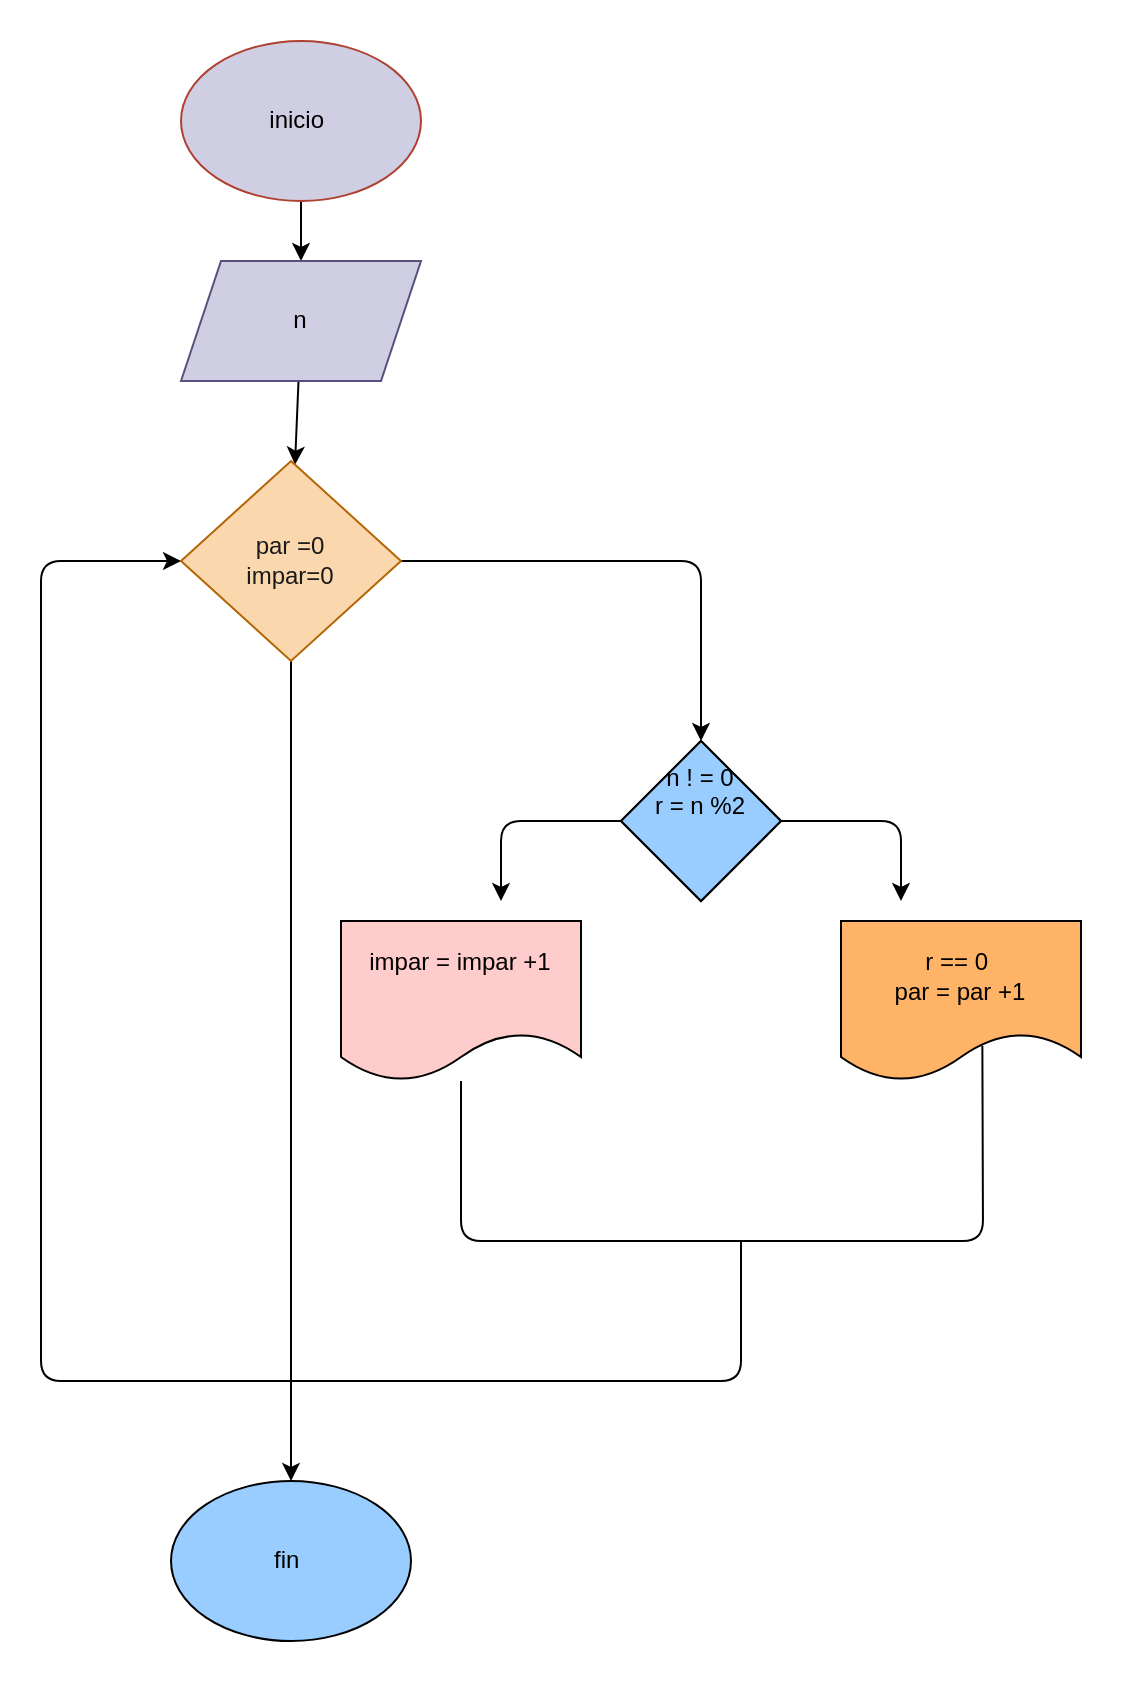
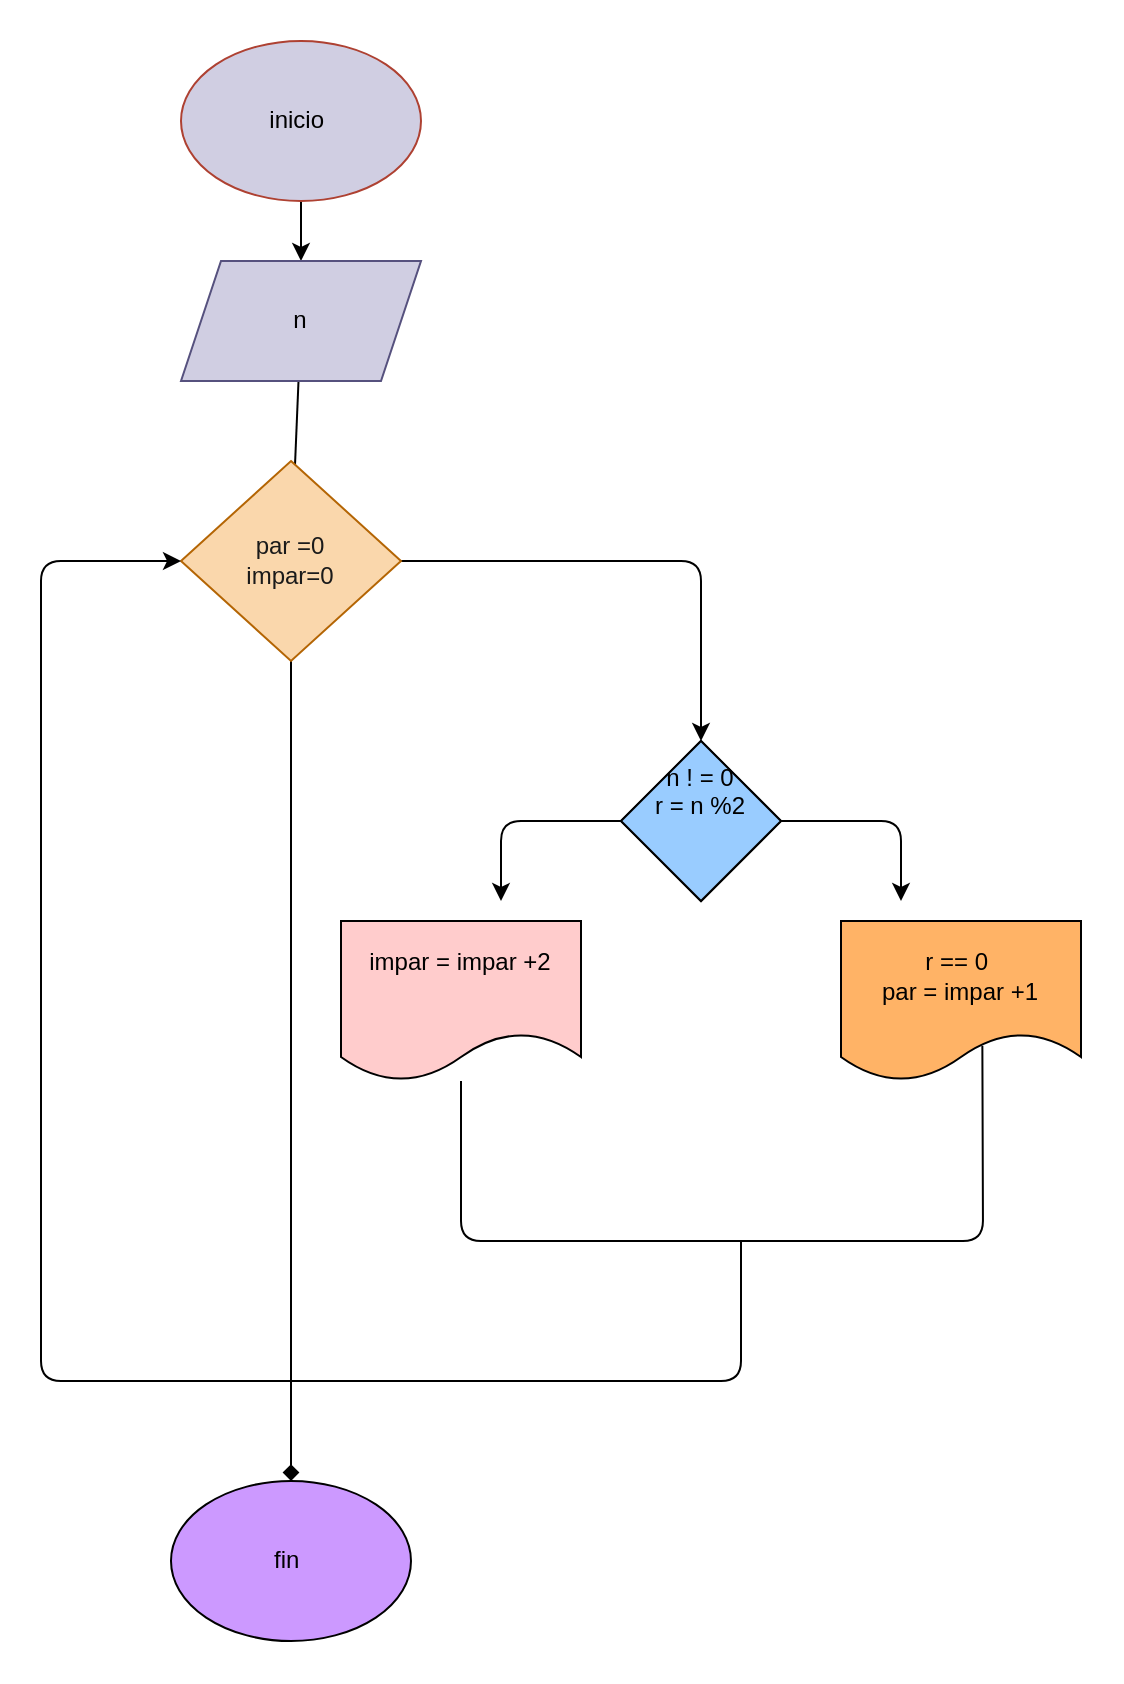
(296, 449) -> (295, 455)
(461, 977) -> (461, 977)
(961, 977) -> (961, 977)
(291, 1466) -> (291, 1465)
(291, 1561) -> (291, 1561)
